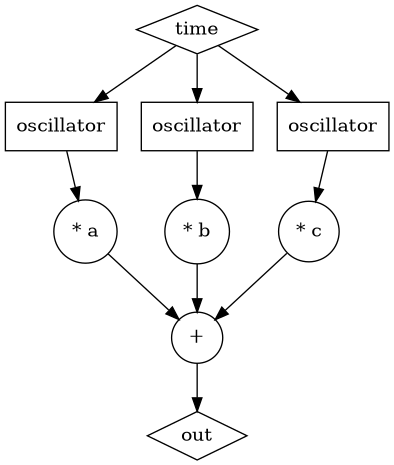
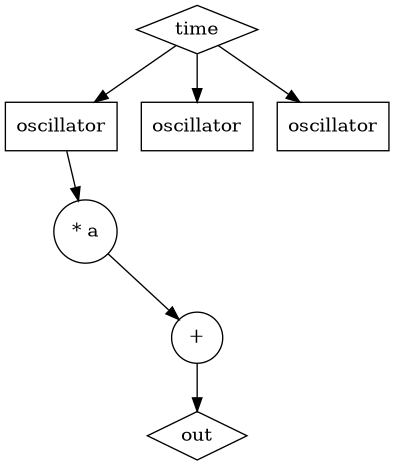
(197, 232) -> none
(309, 232) -> none
